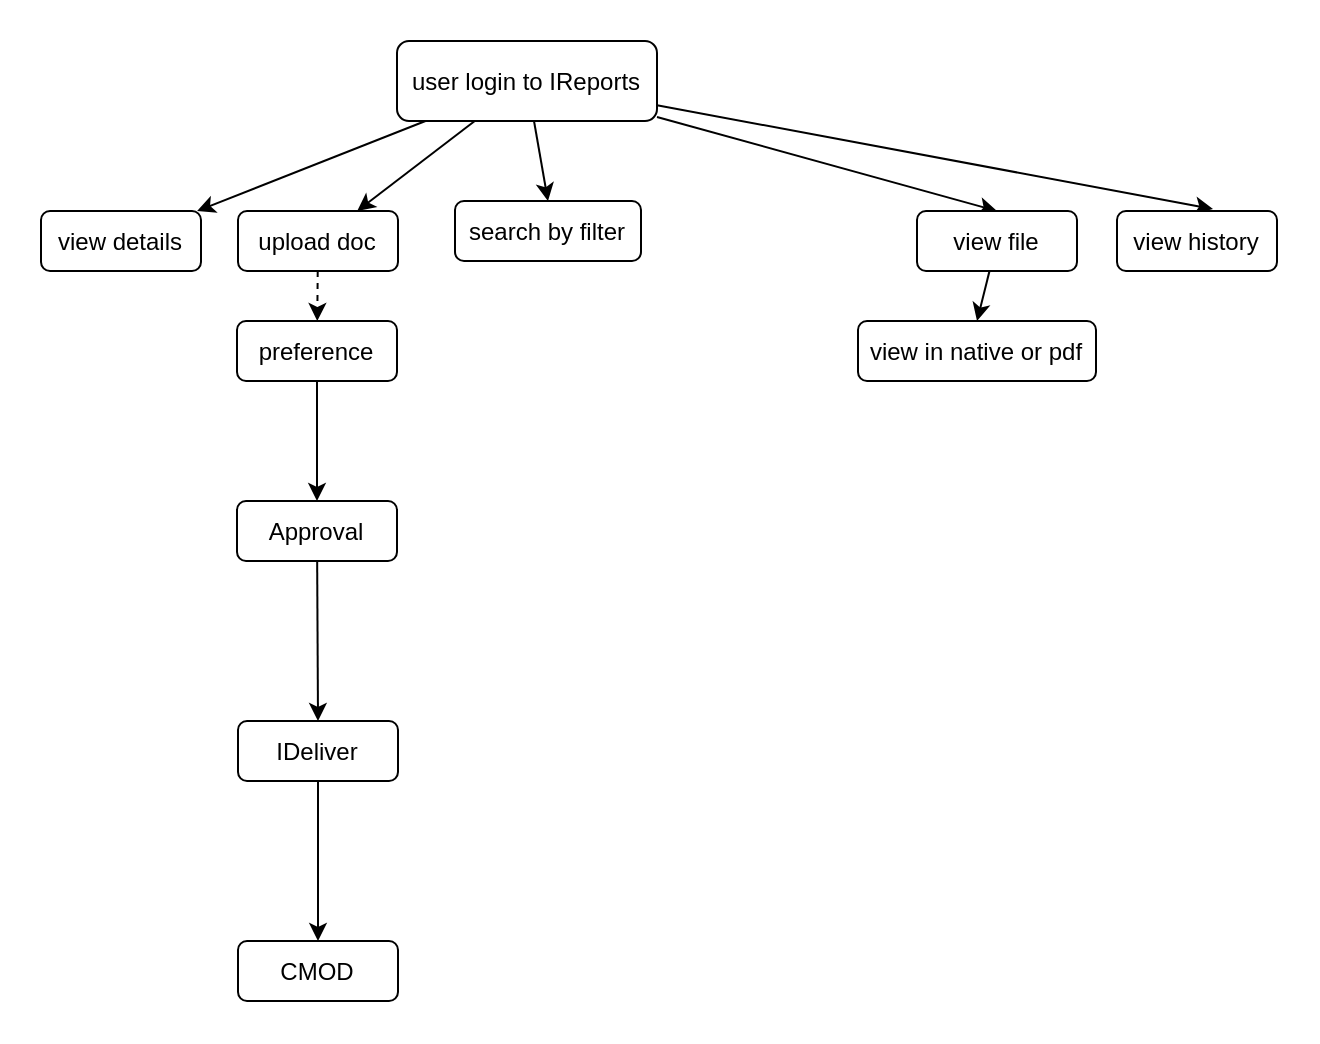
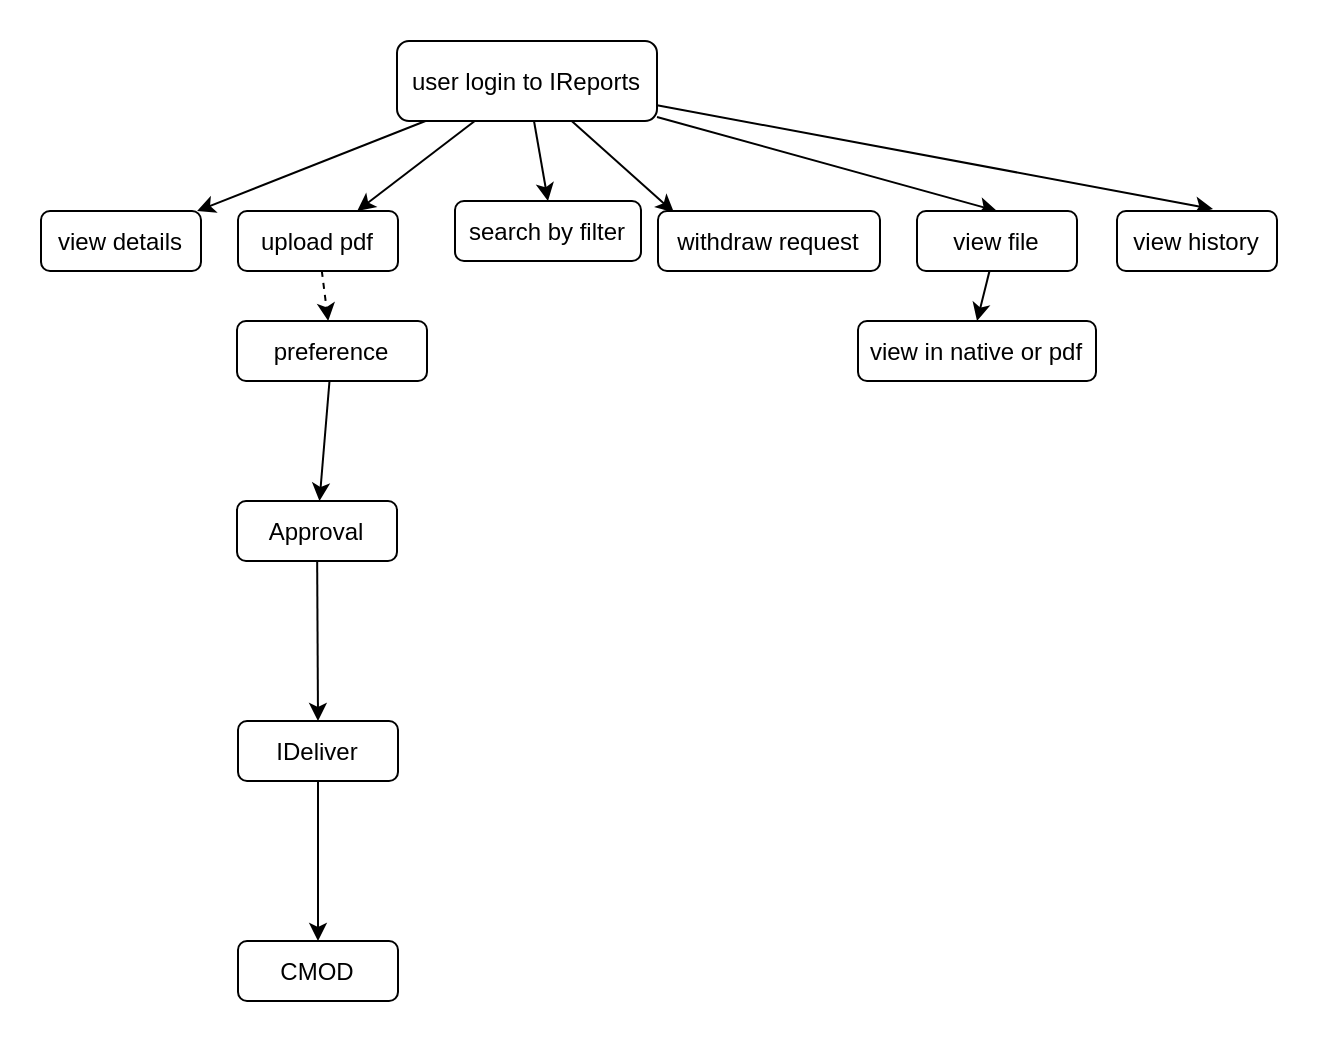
none -> (618, 163)
none -> (769, 241)
(317, 242) -> (317, 242)
(317, 351) -> (332, 351)
